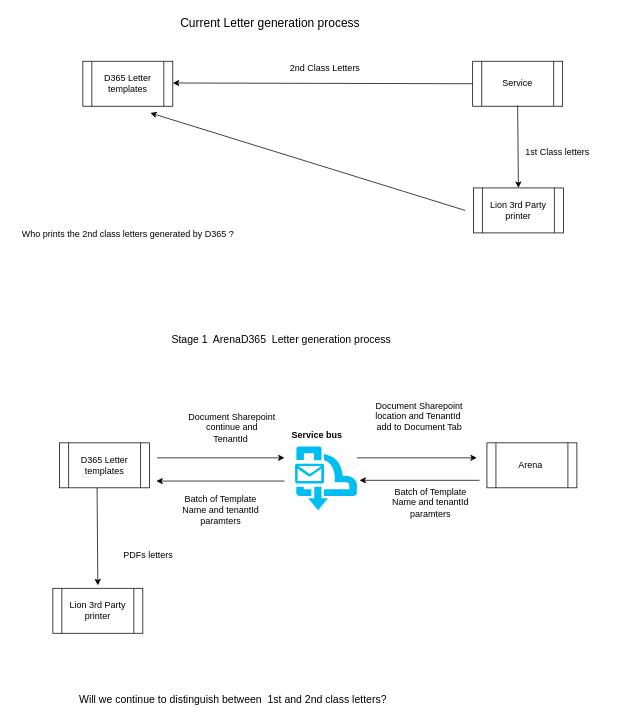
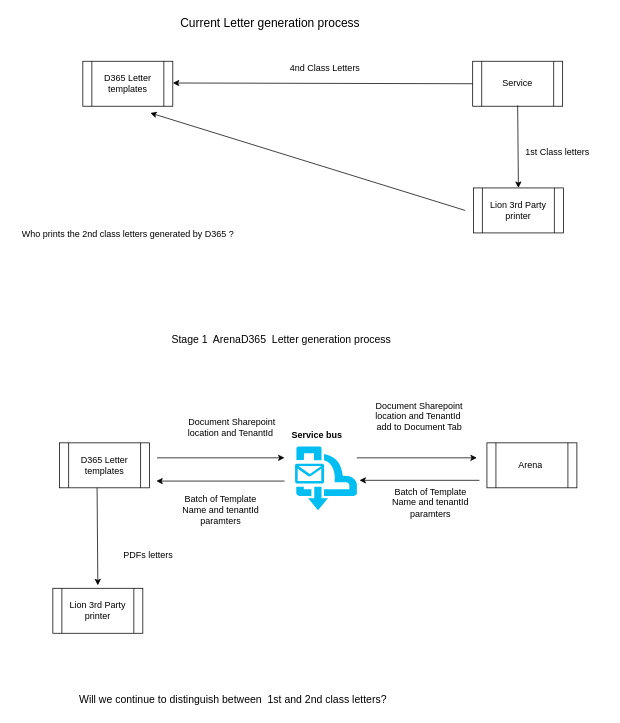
(327, 68) -> (327, 68)
(232, 428) -> (232, 428)
